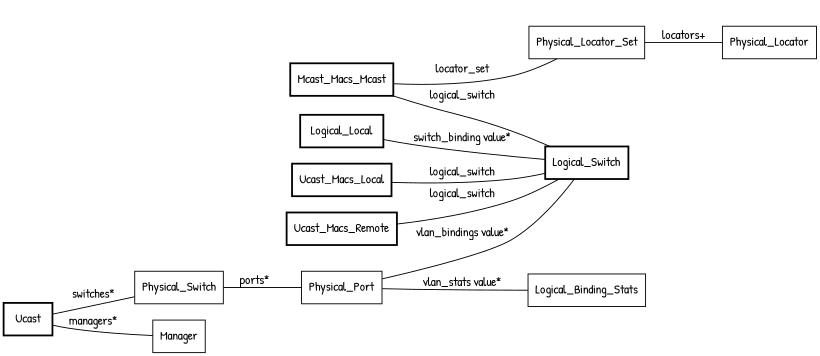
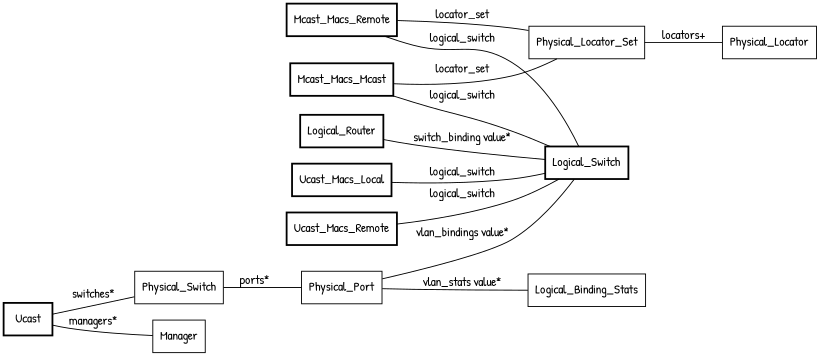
none -> (342, 20)
(342, 131) -> (342, 131)
